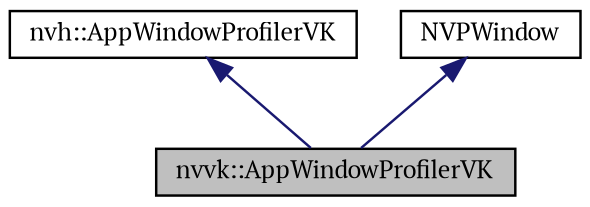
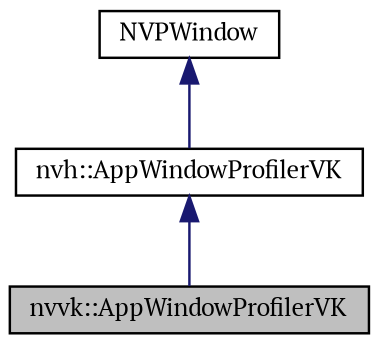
(404, 111) -> (189, 116)
